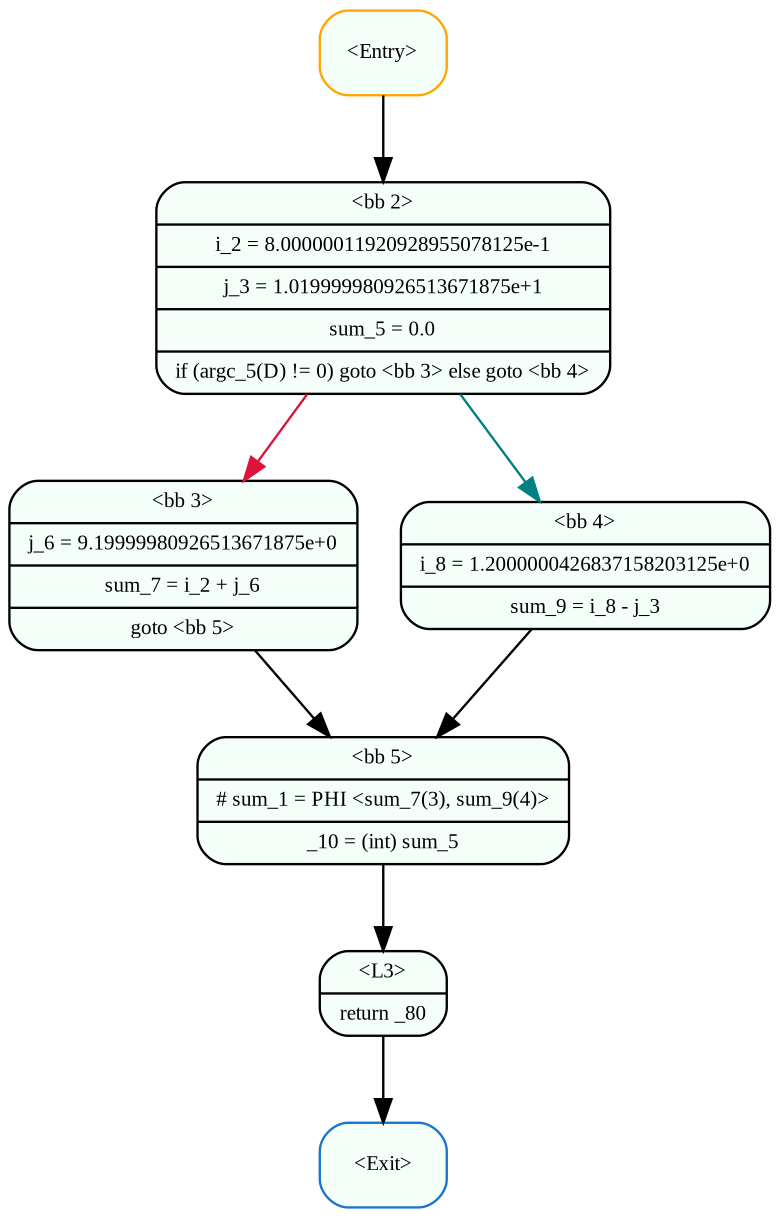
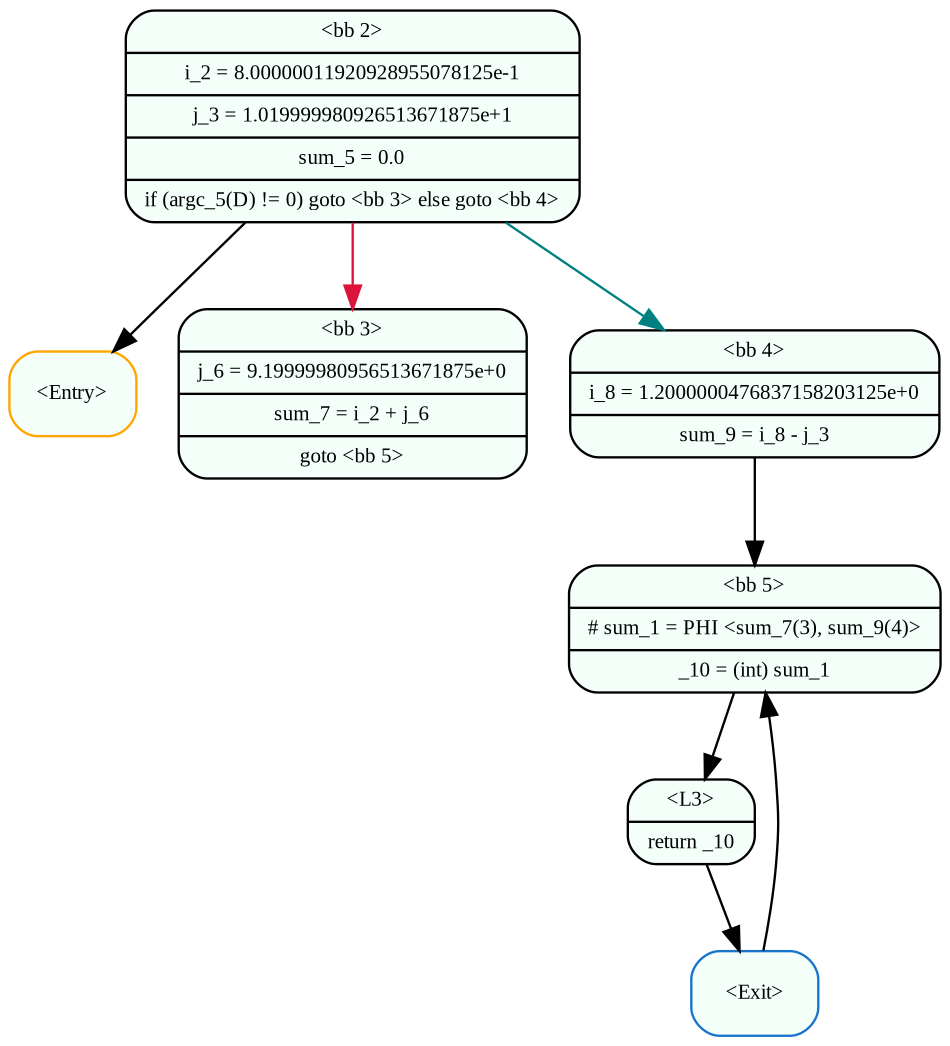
(383, 127) -> (188, 279)
(183, 543) -> (353, 372)
(585, 564) -> (755, 393)
(285, 685) -> (778, 834)
(383, 842) -> (755, 670)
(383, 1013) -> (691, 842)
